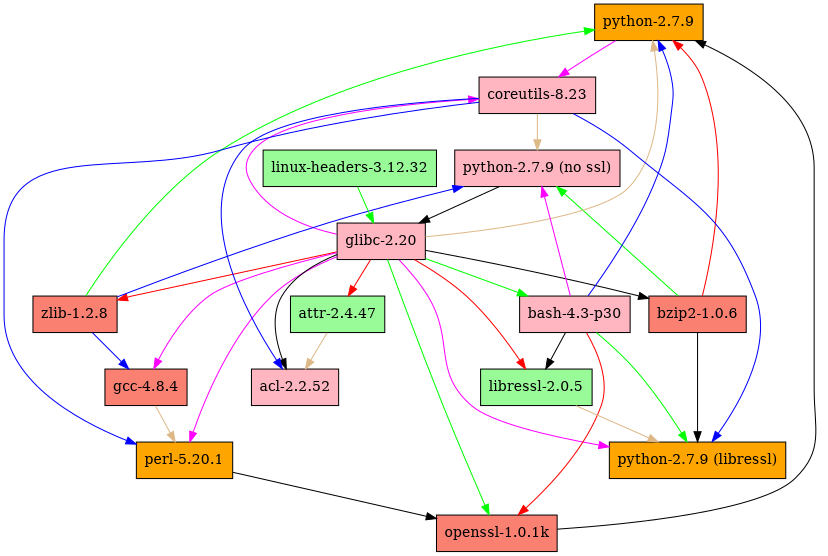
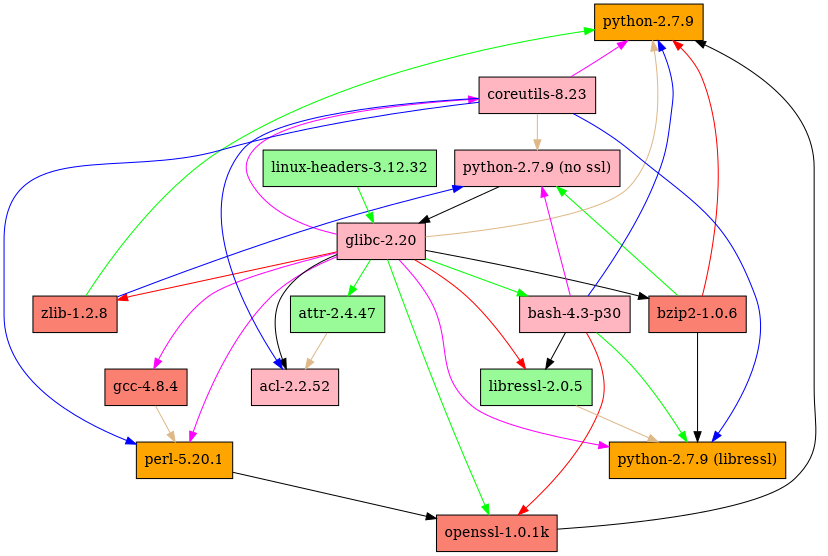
(591, 56) -> (595, 62)
(362, 274) -> (362, 274)
(107, 347) -> none
